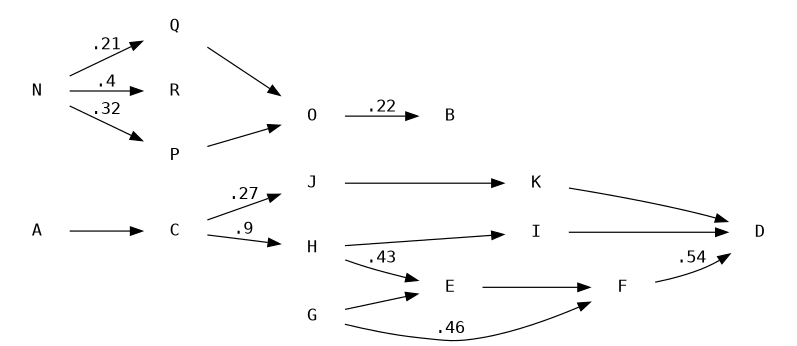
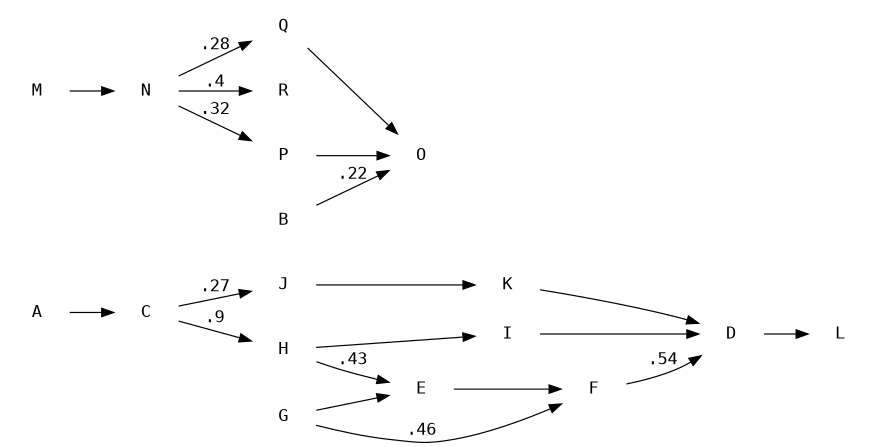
(106, 45) -> (215, 45)
none -> (37, 91)
(375, 116) -> (347, 191)
none -> (840, 334)
